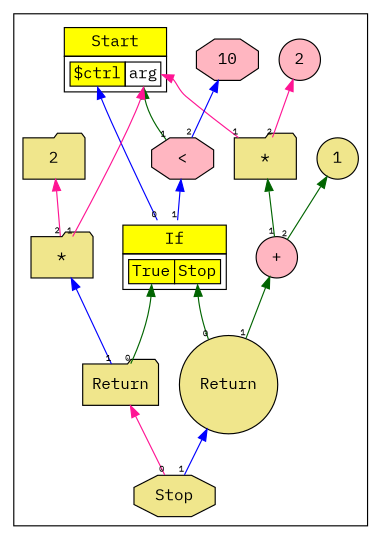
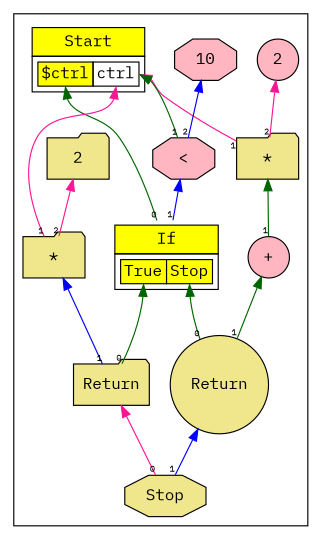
(143, 74) -> (116, 74)
(338, 159) -> none
(129, 160) -> (126, 148)
